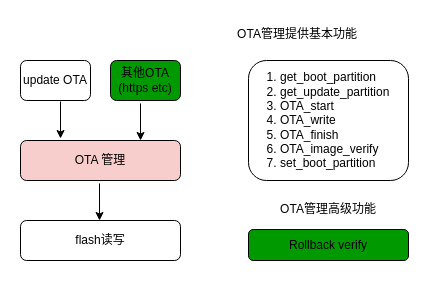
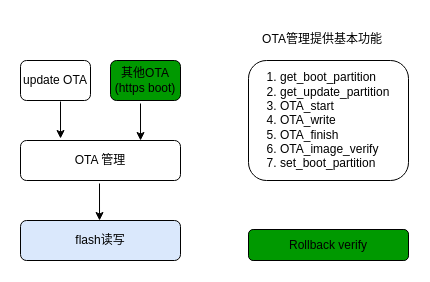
(298, 35) -> (323, 40)
(146, 81) -> (146, 81)
(101, 161) -> (101, 161)
(329, 210) -> none
(101, 241) -> (101, 241)
